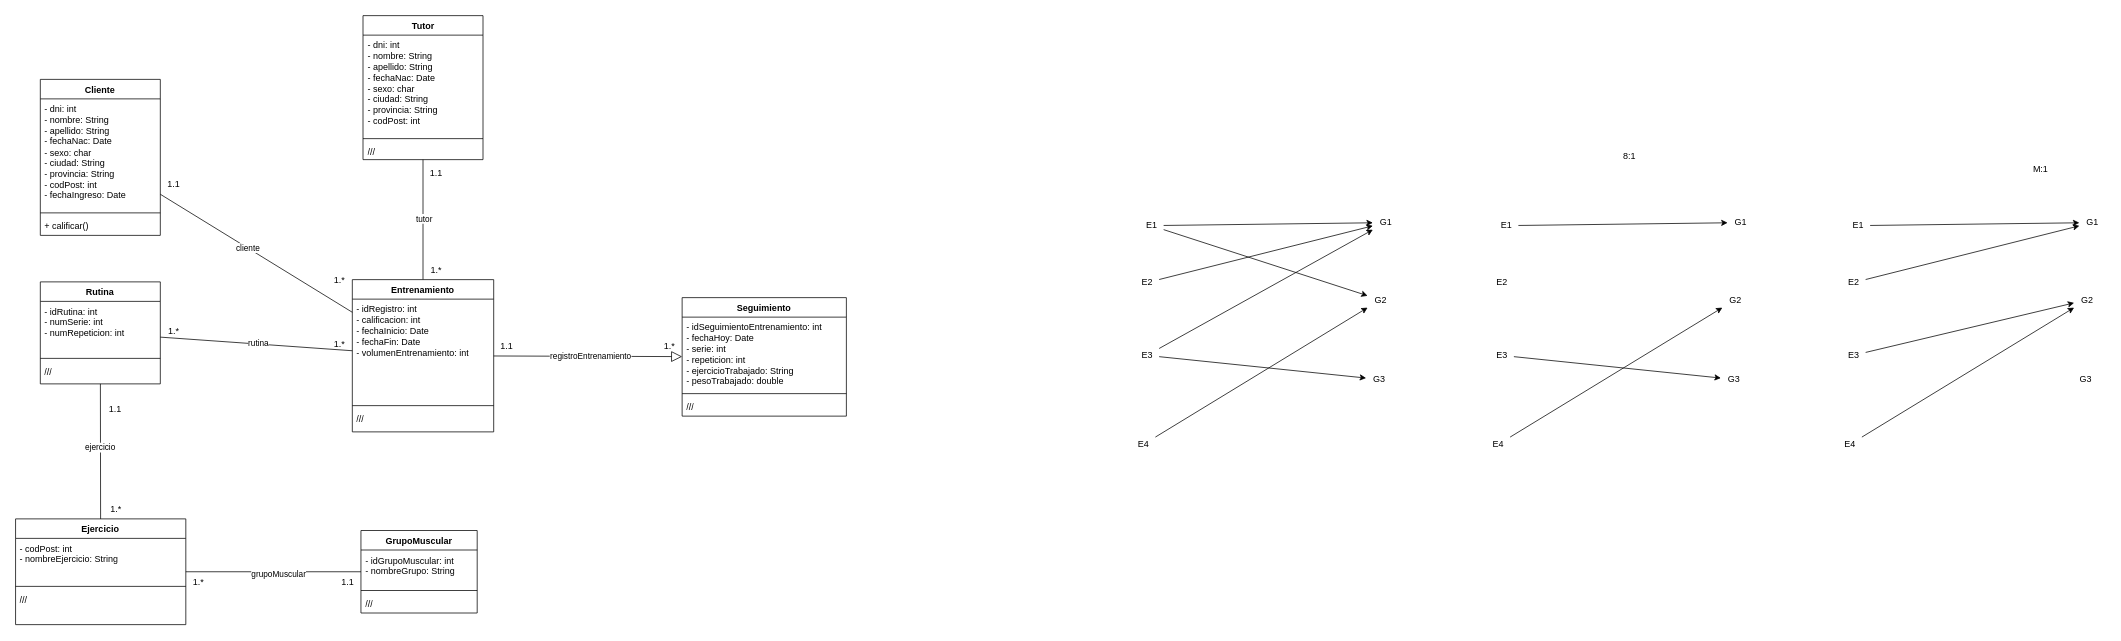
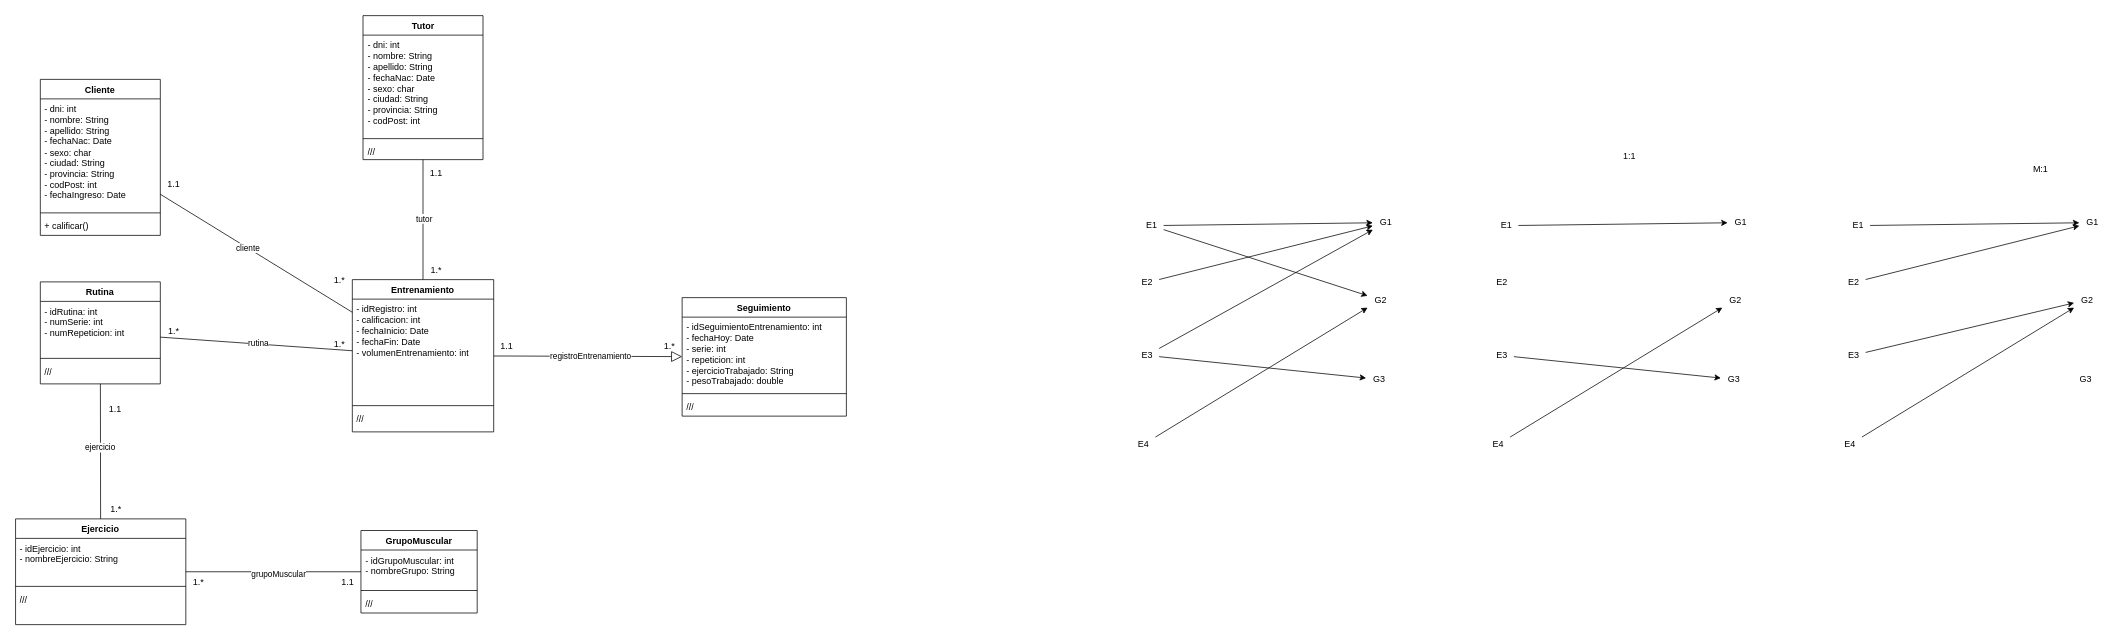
(1630, 156) -> (1630, 156)
(76, 554) -> (76, 554)
